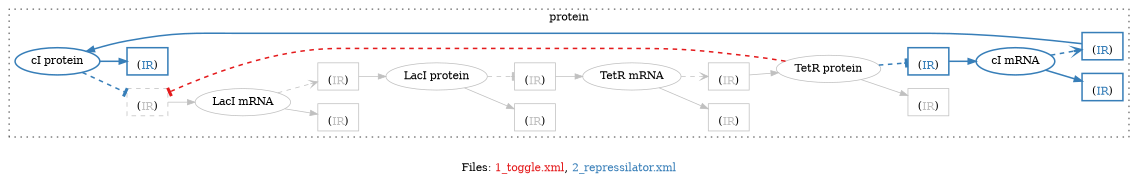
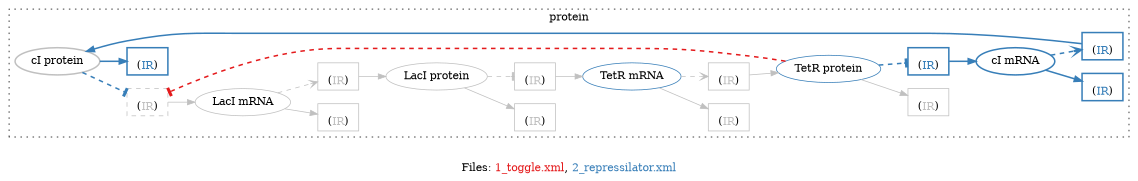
(57, 61) -> (57, 61)
(829, 69) -> (829, 69)
(632, 76) -> (632, 76)
